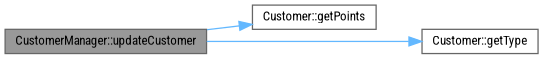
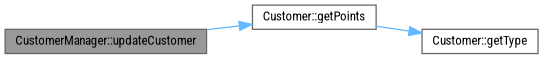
(308, 41) -> (393, 29)
